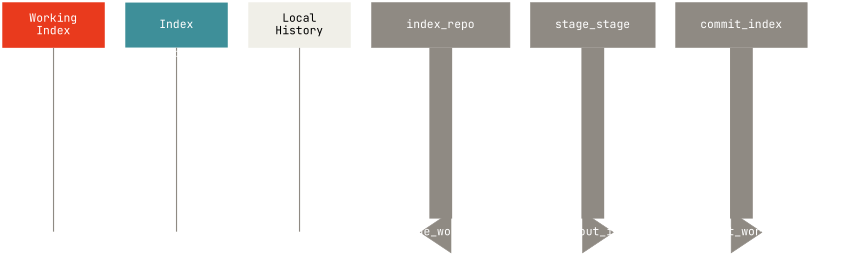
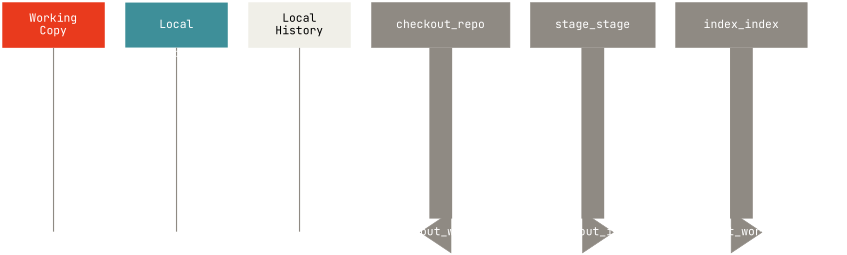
(54, 25) -> (54, 25)
(177, 25) -> (177, 25)
(441, 25) -> (441, 25)
(741, 25) -> (741, 25)
(441, 232) -> (441, 232)
